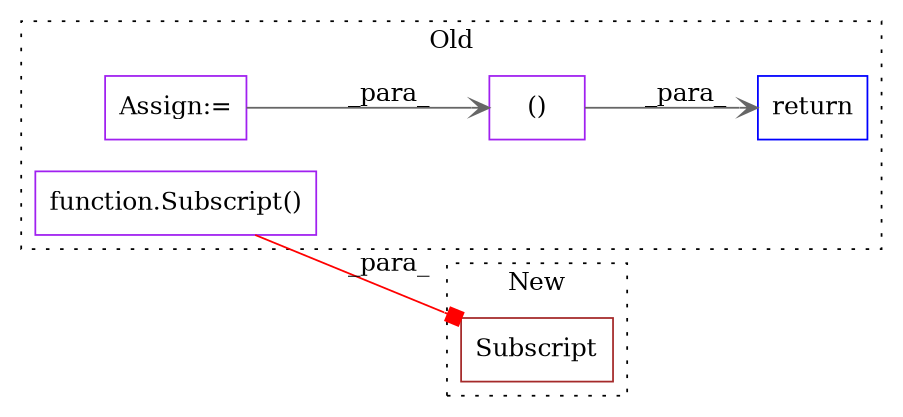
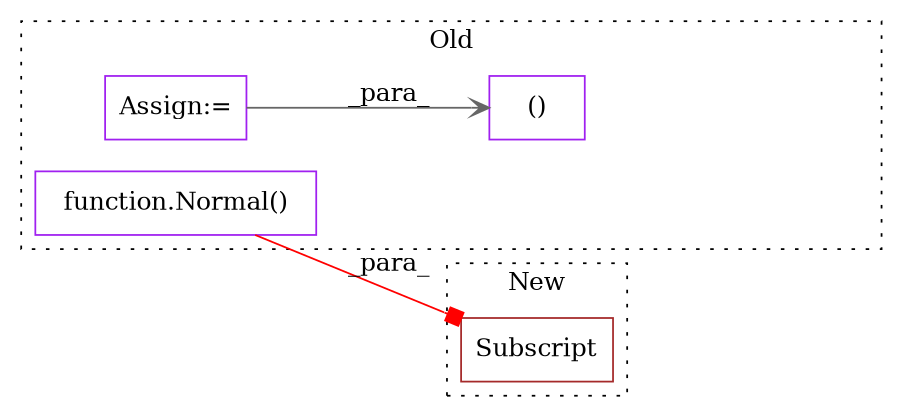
(813, 108) -> none
(176, 203) -> (176, 203)
